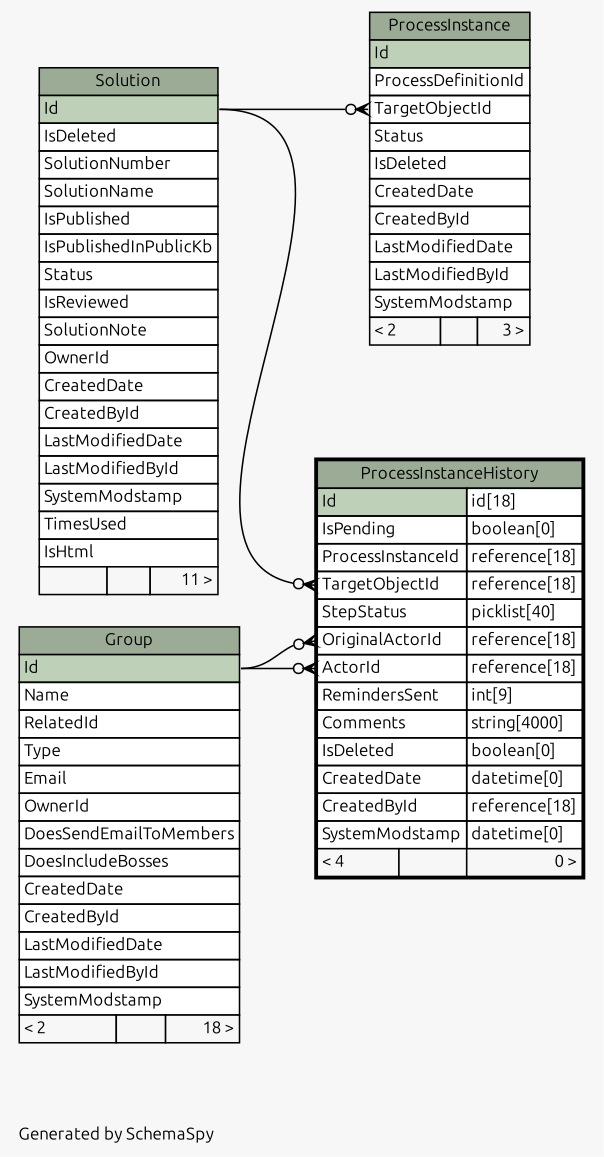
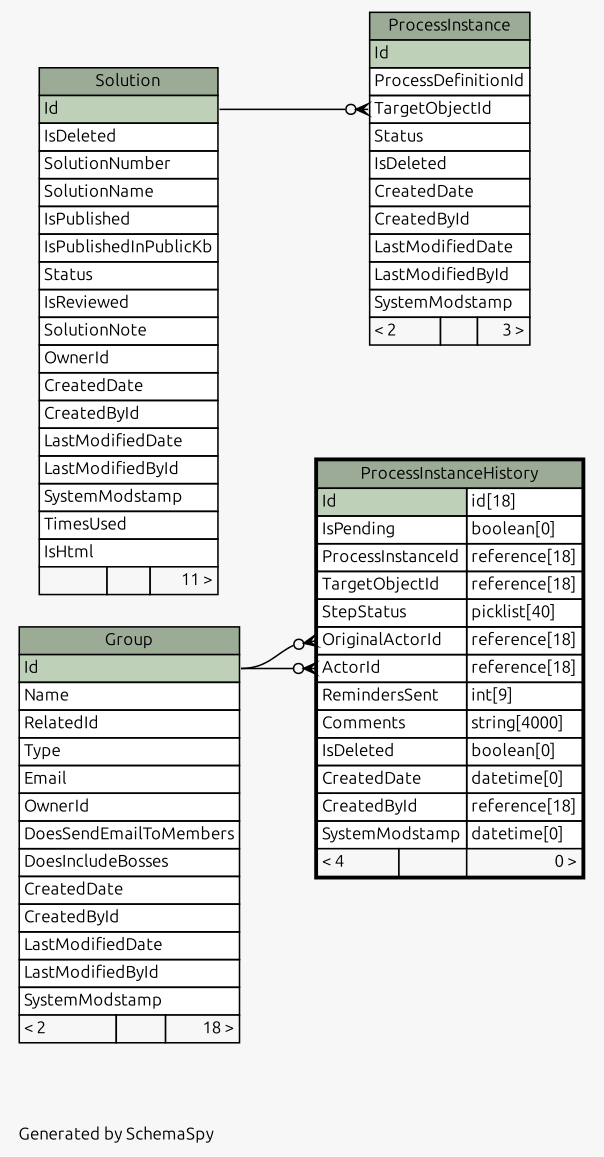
(270, 337) -> none
